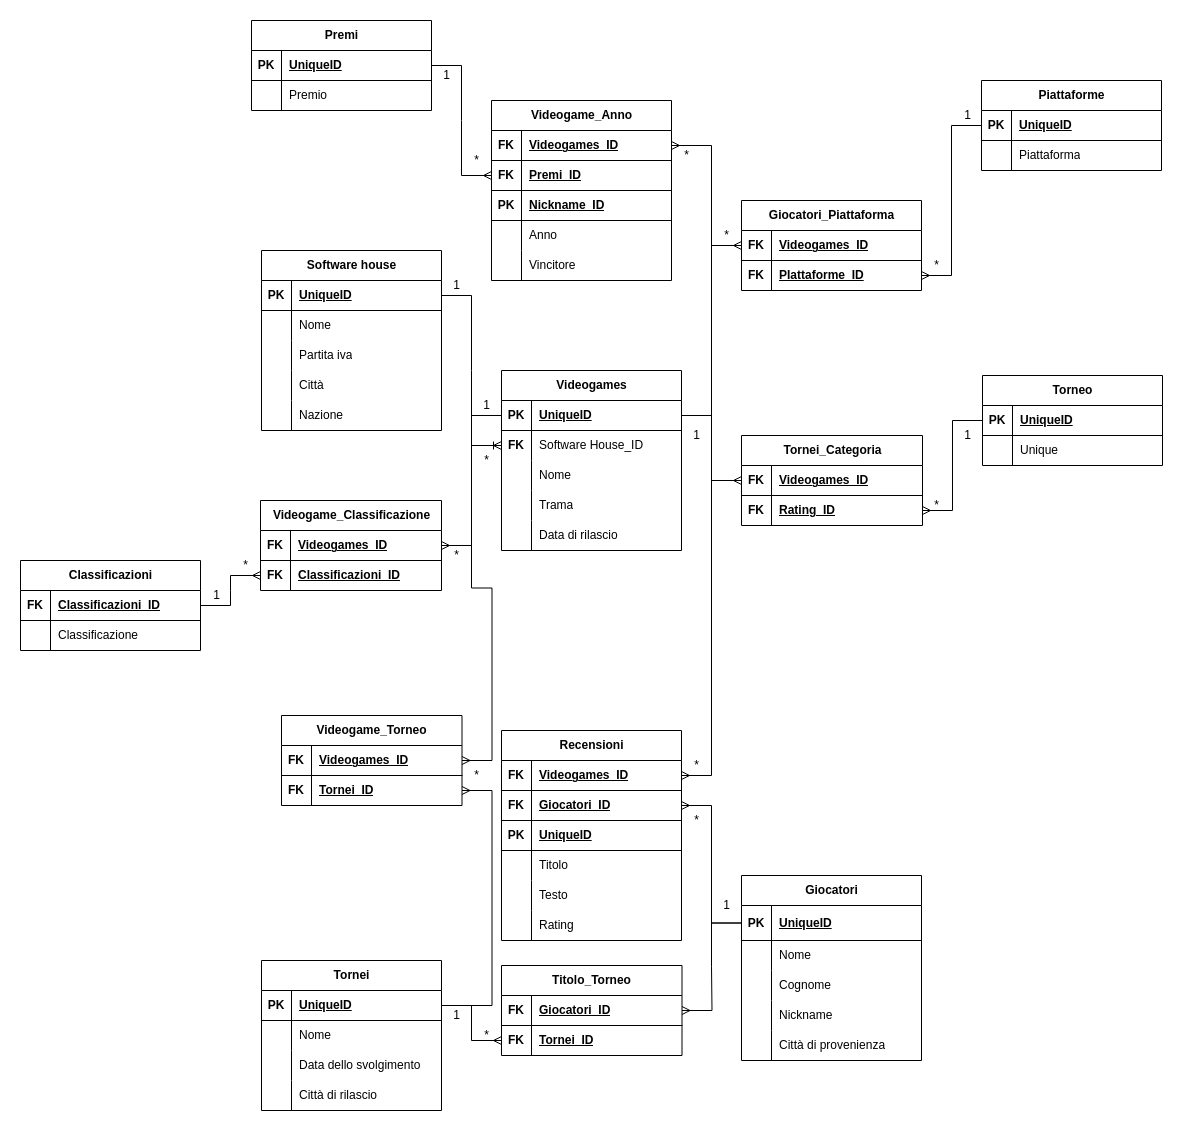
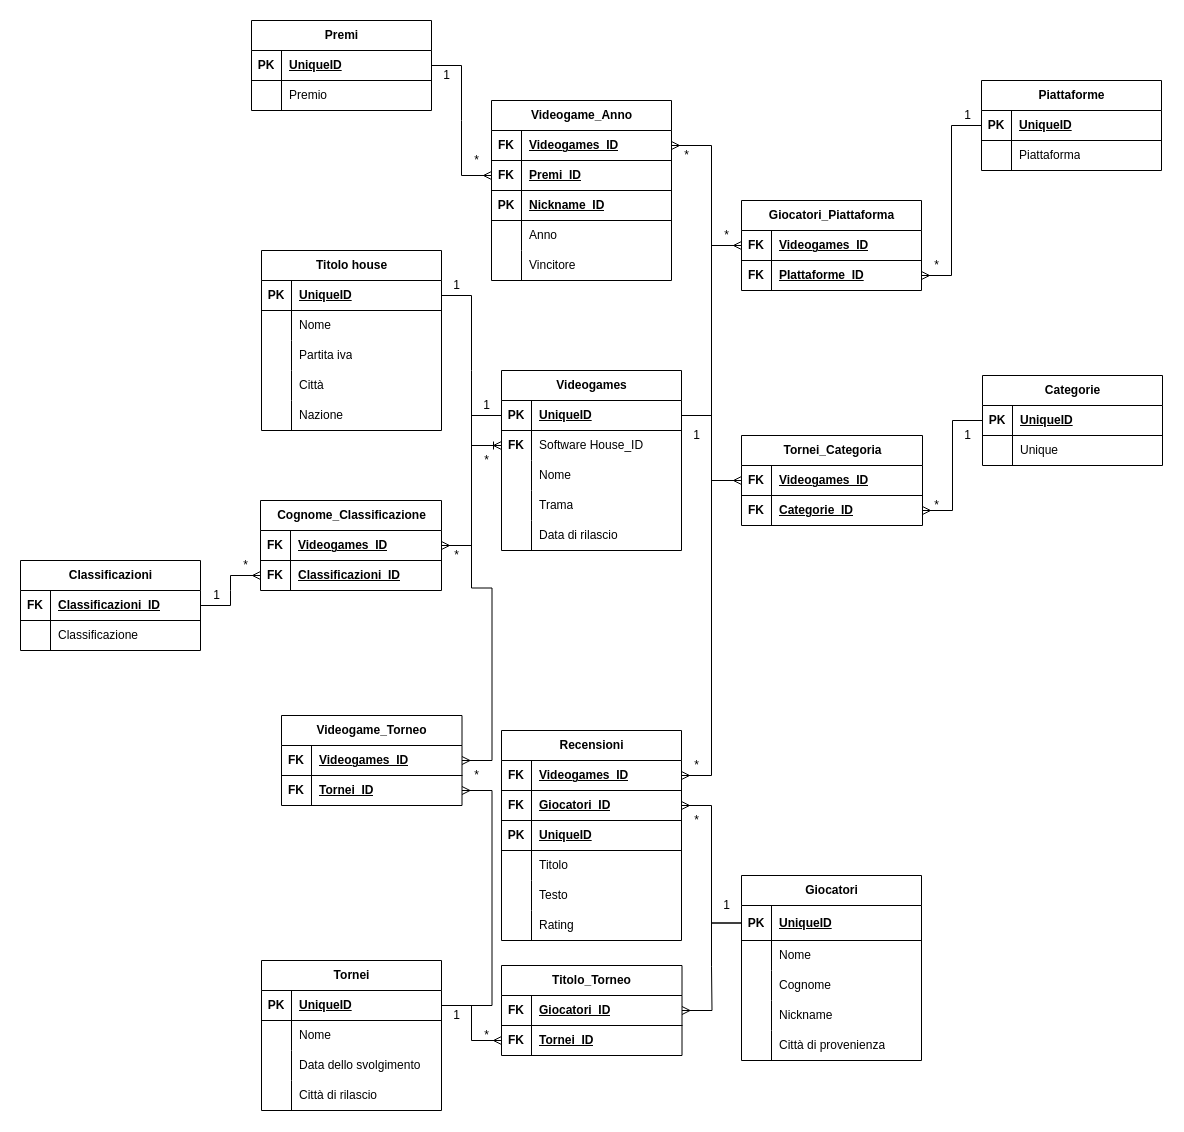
(352, 266) -> (352, 266)
(1073, 391) -> (1073, 391)
(808, 511) -> (818, 511)
(352, 516) -> (352, 516)
